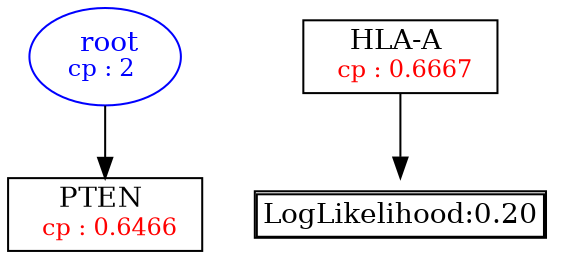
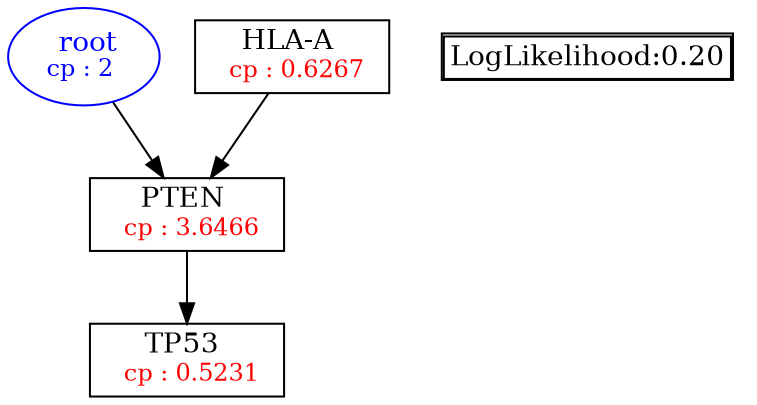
(405, 70) -> (297, 70)
(400, 125) -> (245, 127)
(110, 228) -> (192, 228)
none -> (187, 360)
